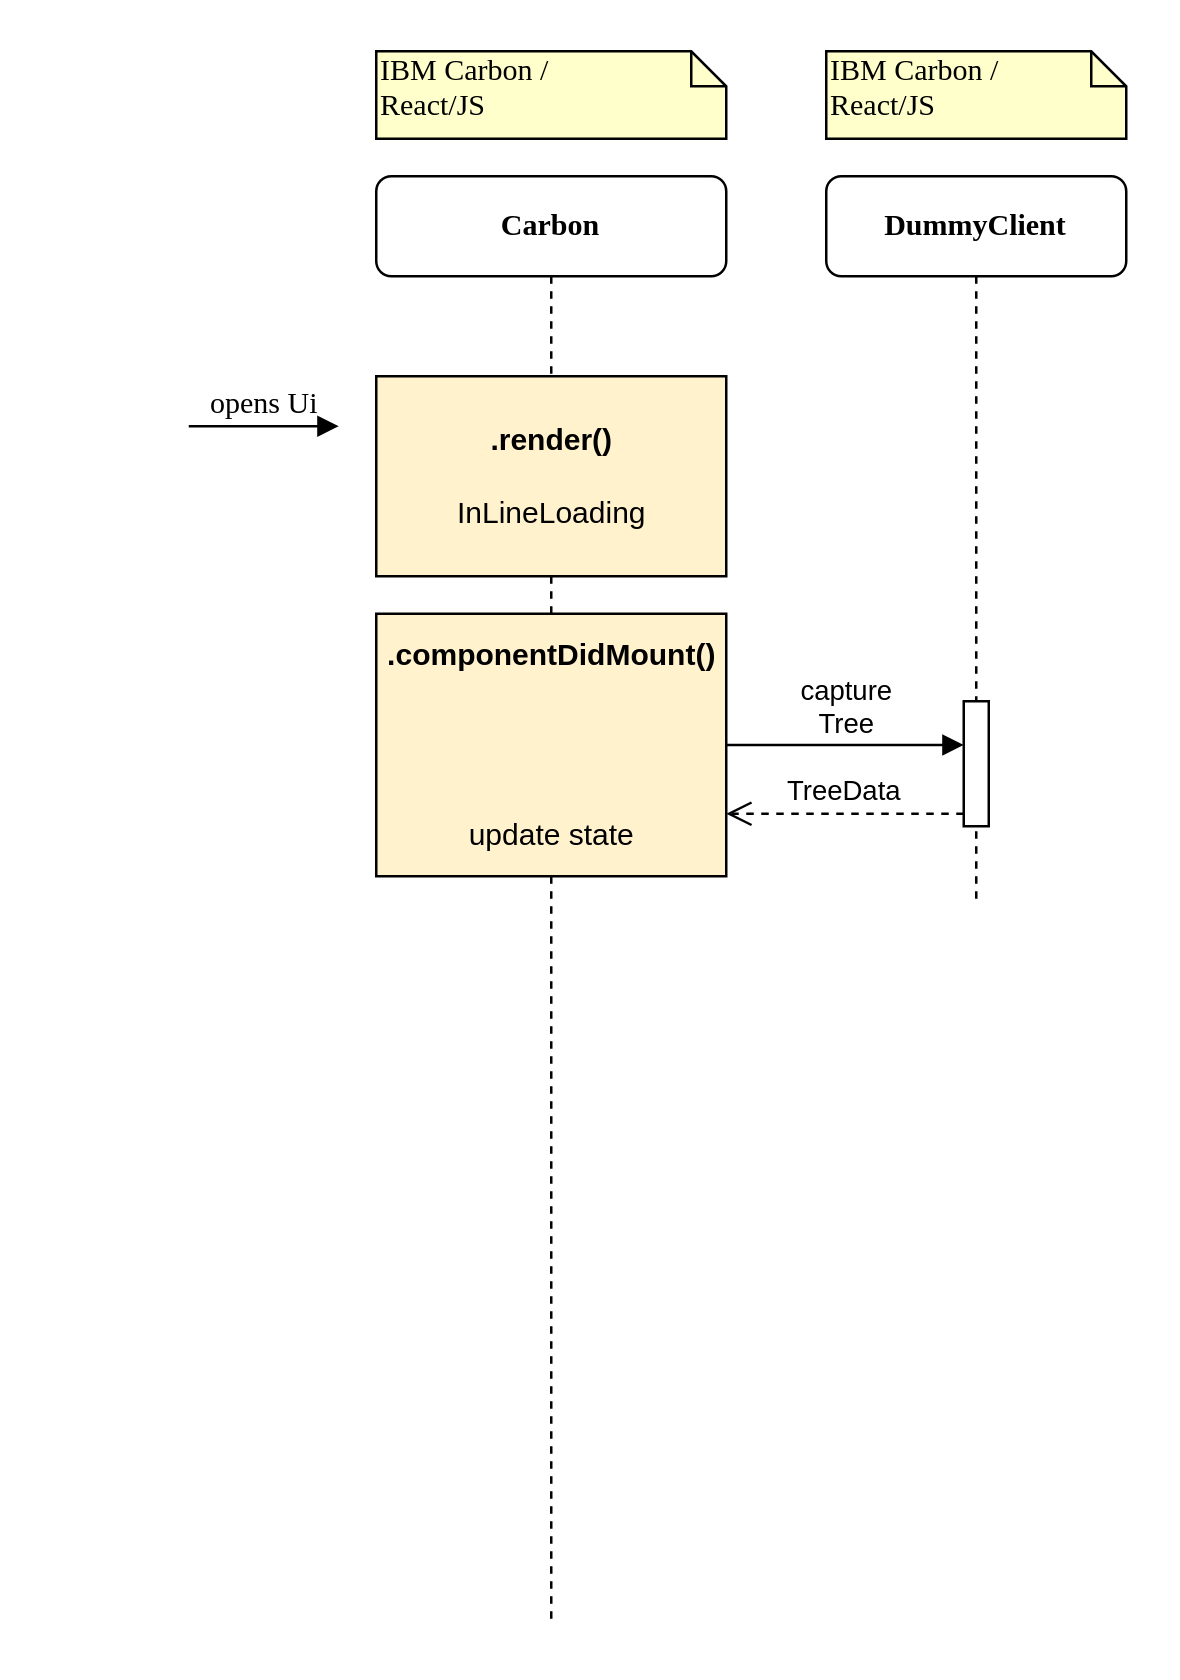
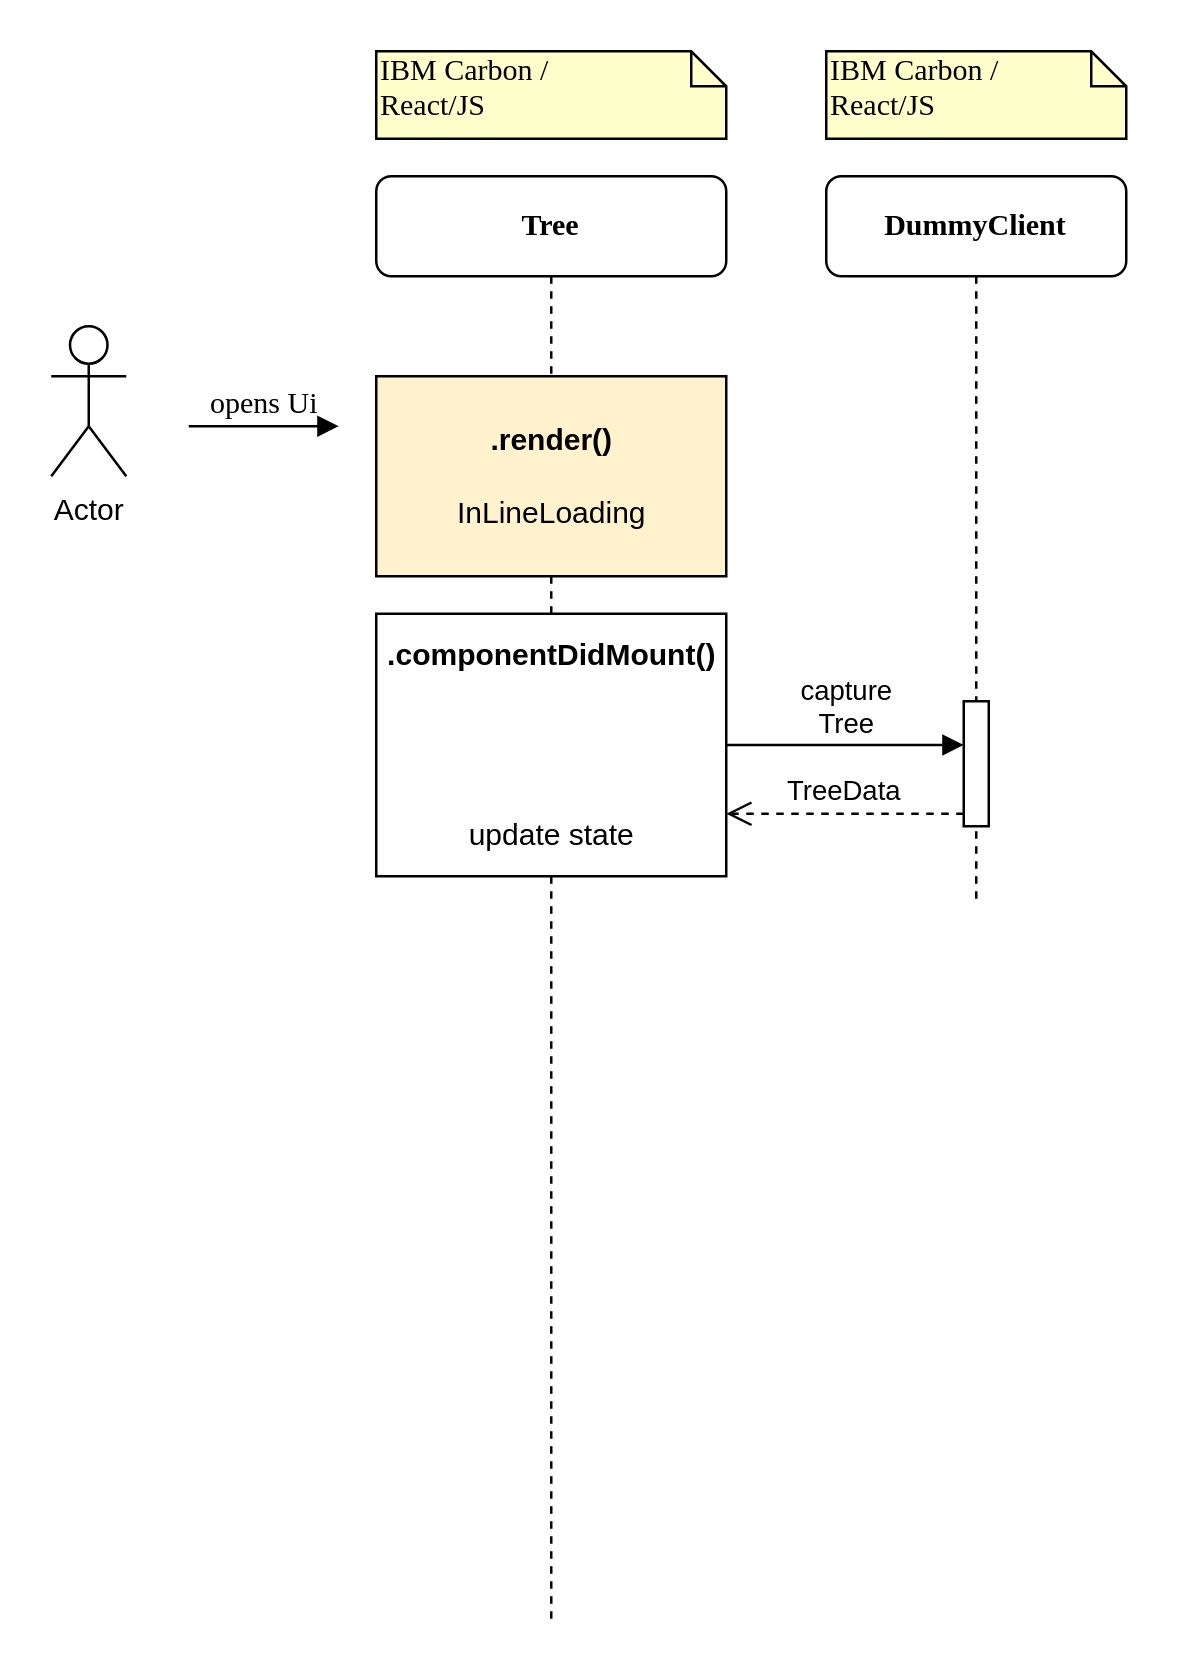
(551, 226) -> (551, 226)
none -> (89, 401)
(551, 745) -> (551, 745)
